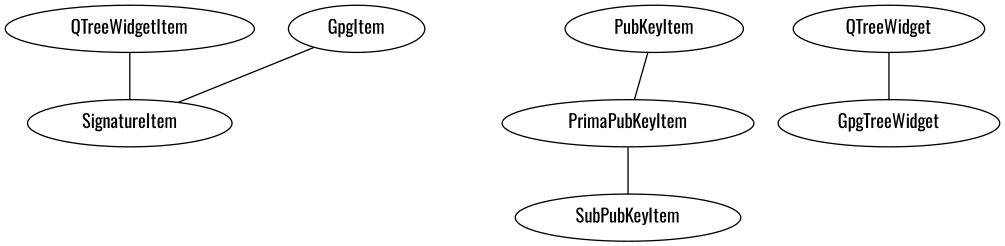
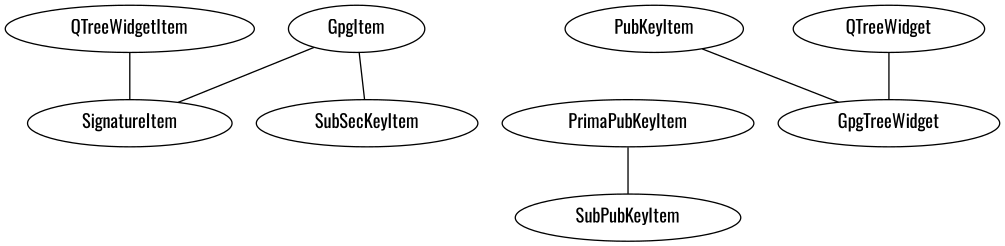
(641, 76) -> (770, 76)
none -> (367, 123)
